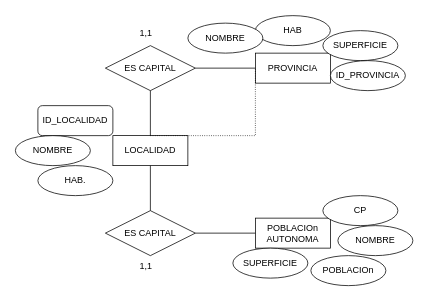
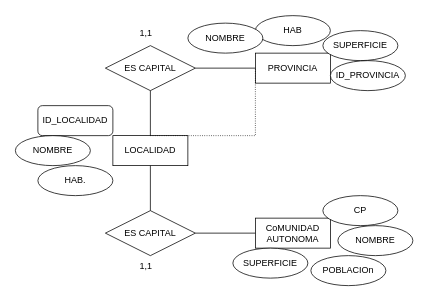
(293, 233) -> (293, 233)
